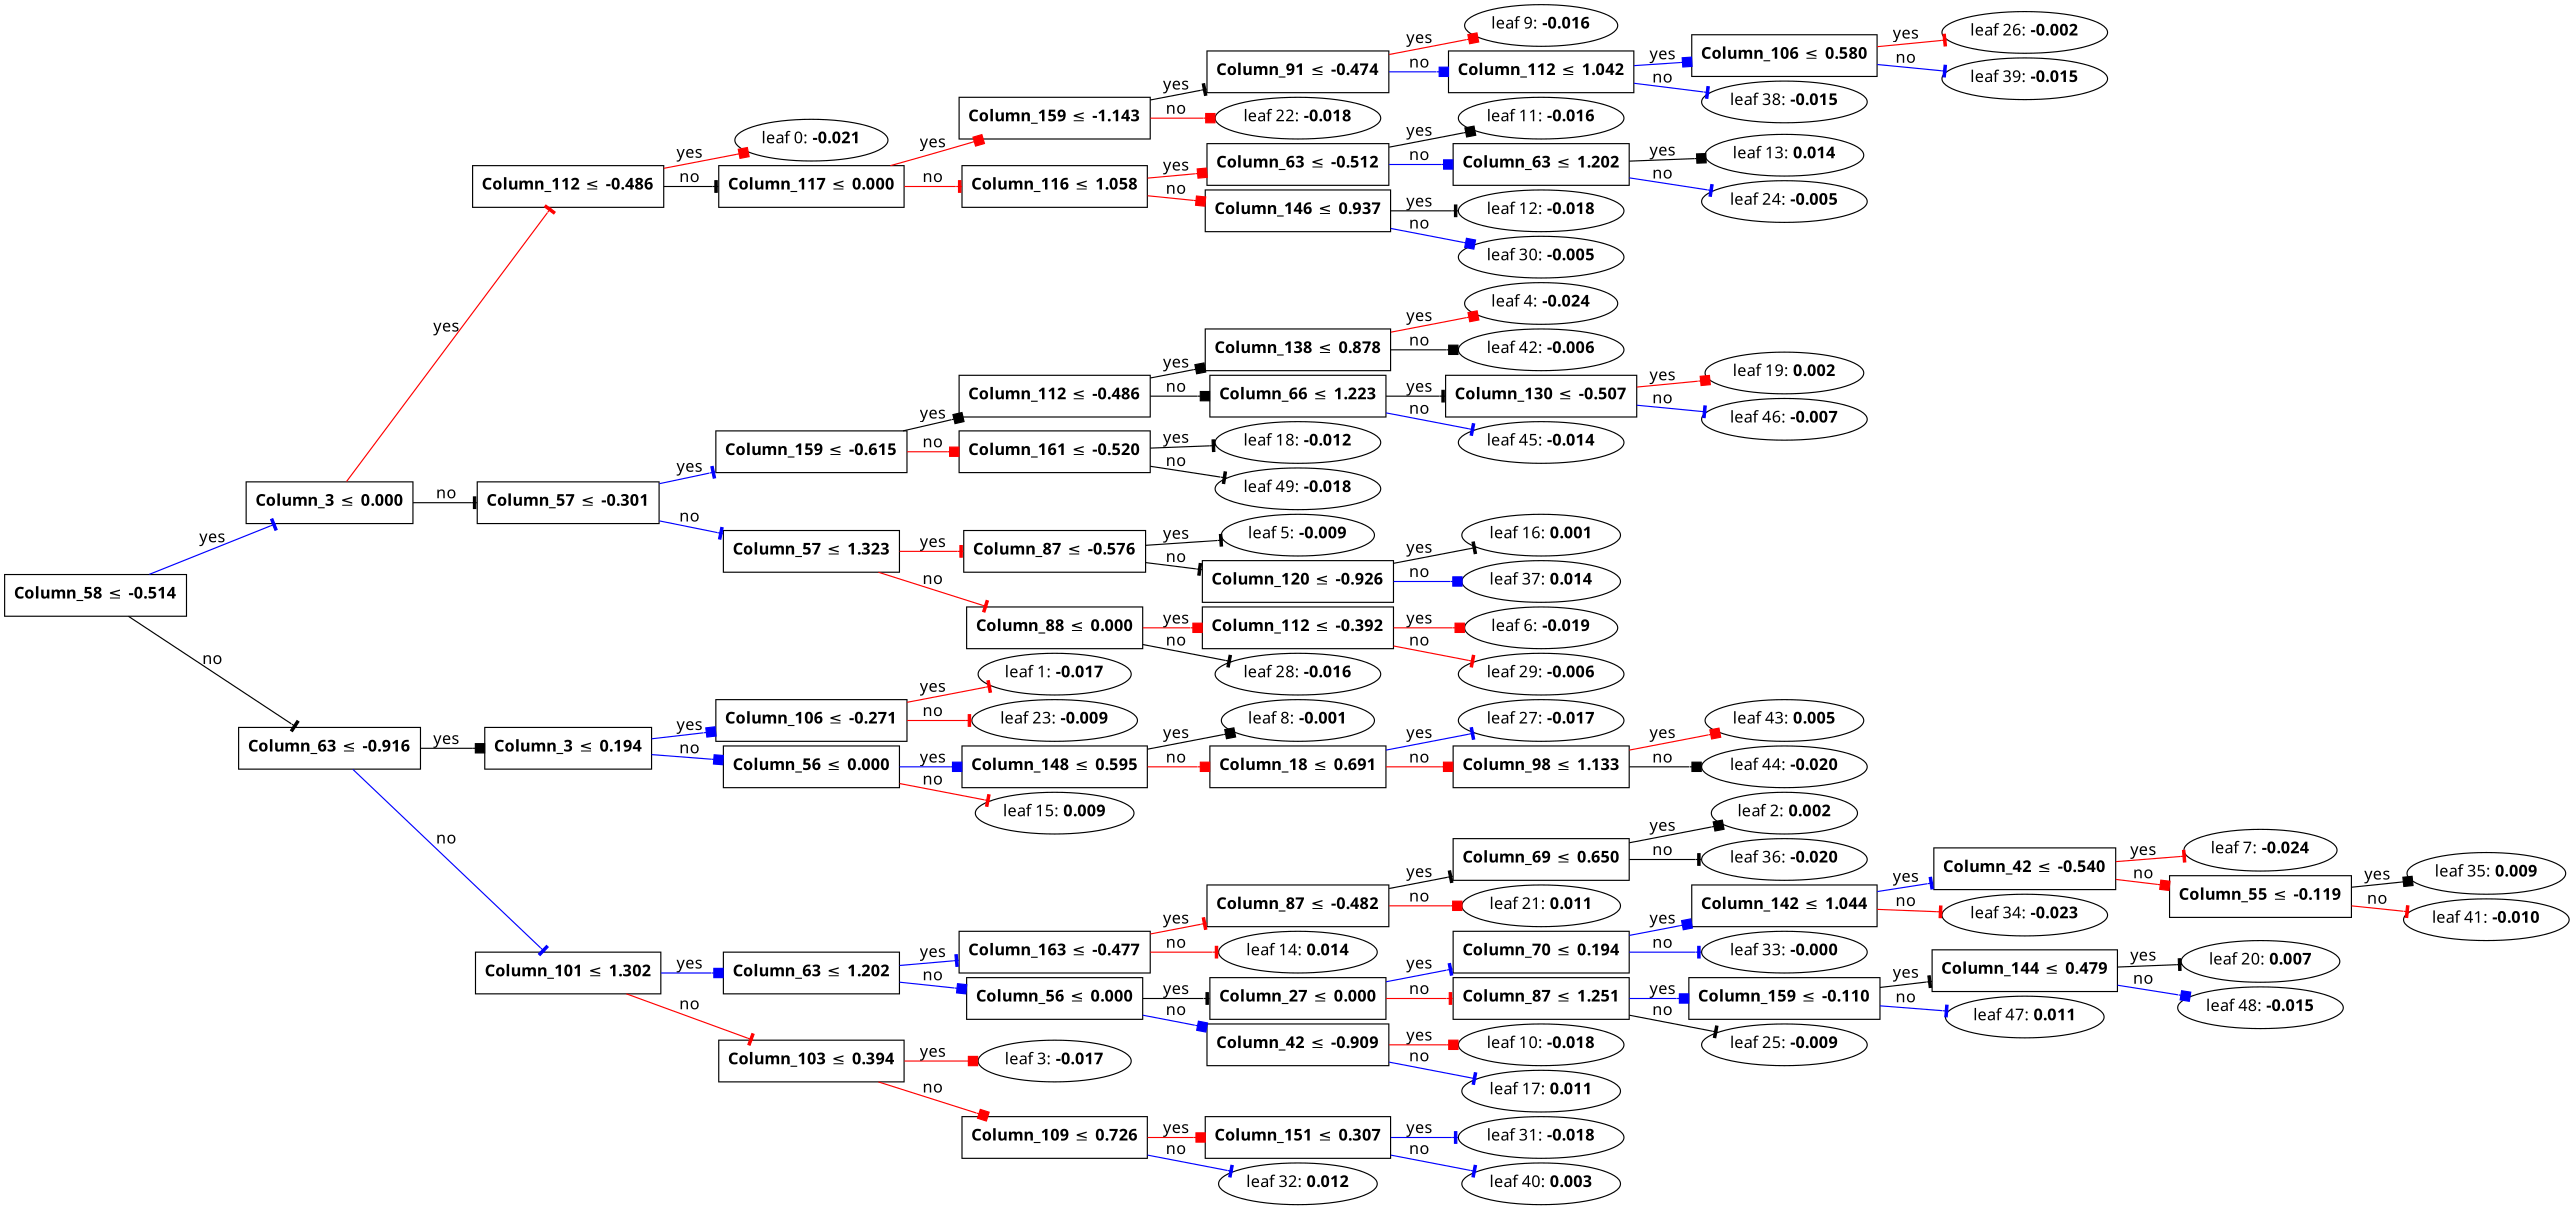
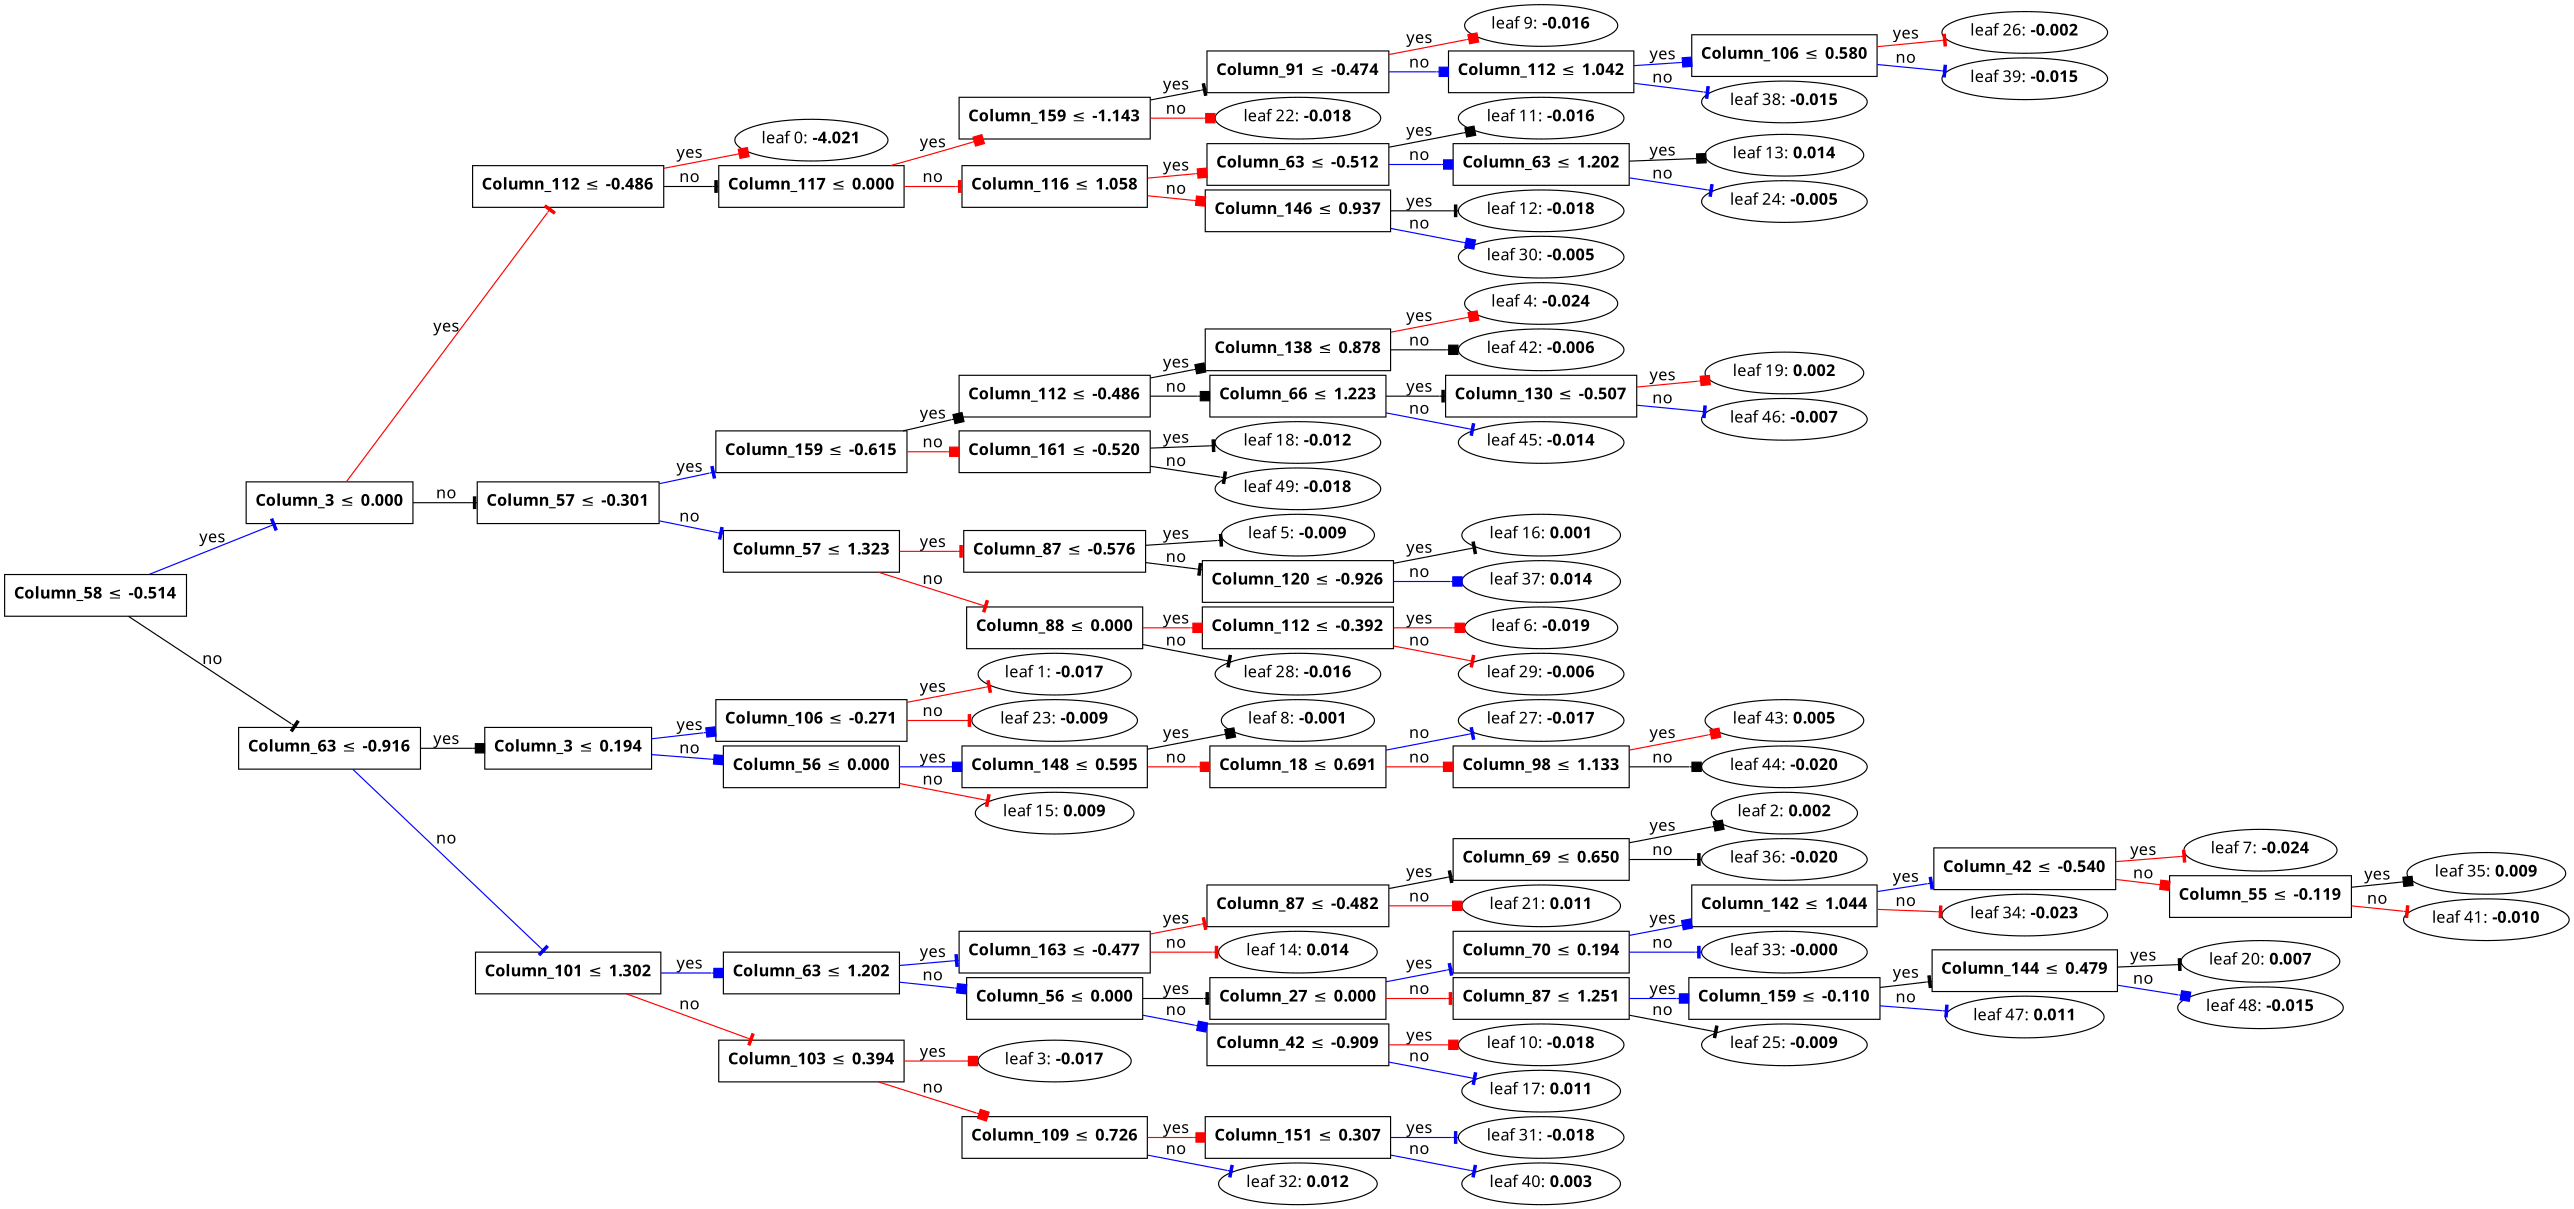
(837, 138) -> (837, 138)
(1420, 734) -> (1420, 734)
